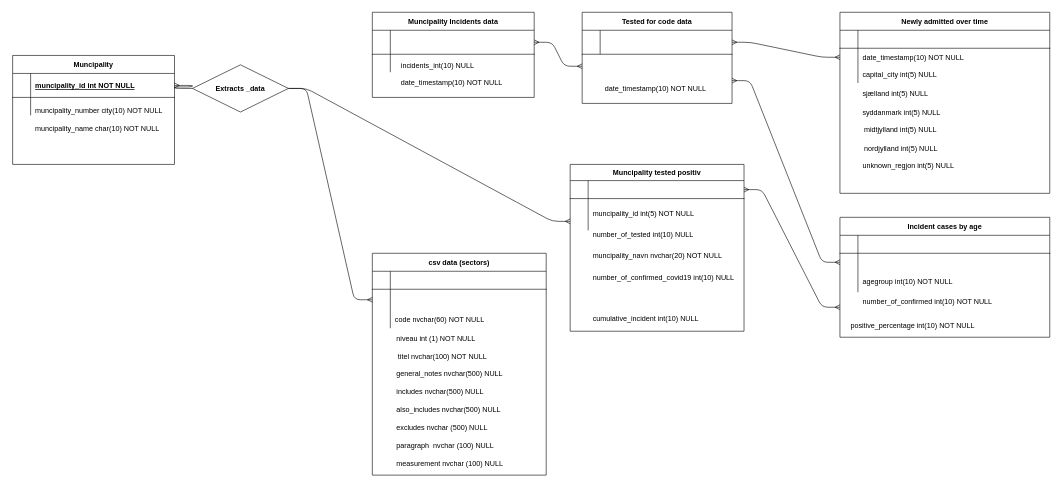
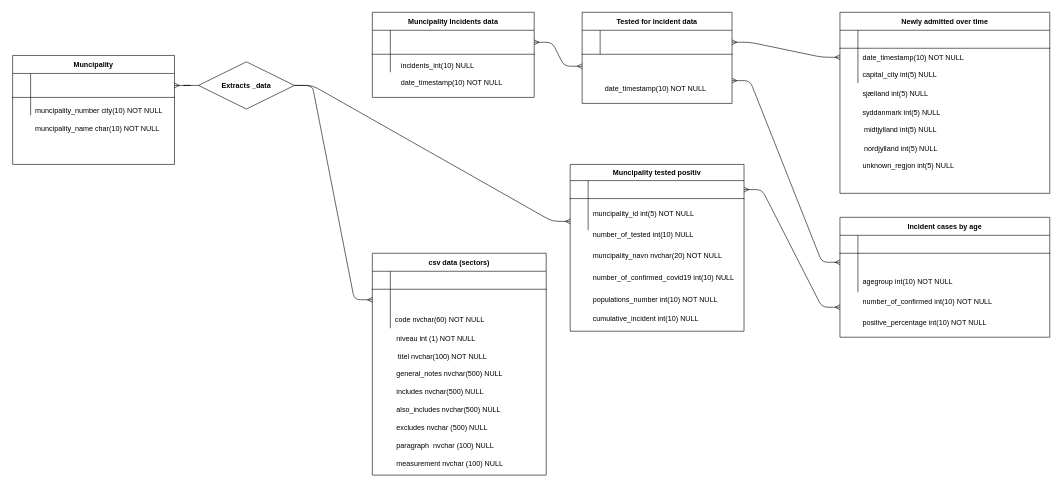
(657, 22) -> (657, 22)
(102, 86) -> none
(240, 89) -> (246, 86)
none -> (666, 300)
(927, 326) -> (939, 323)
